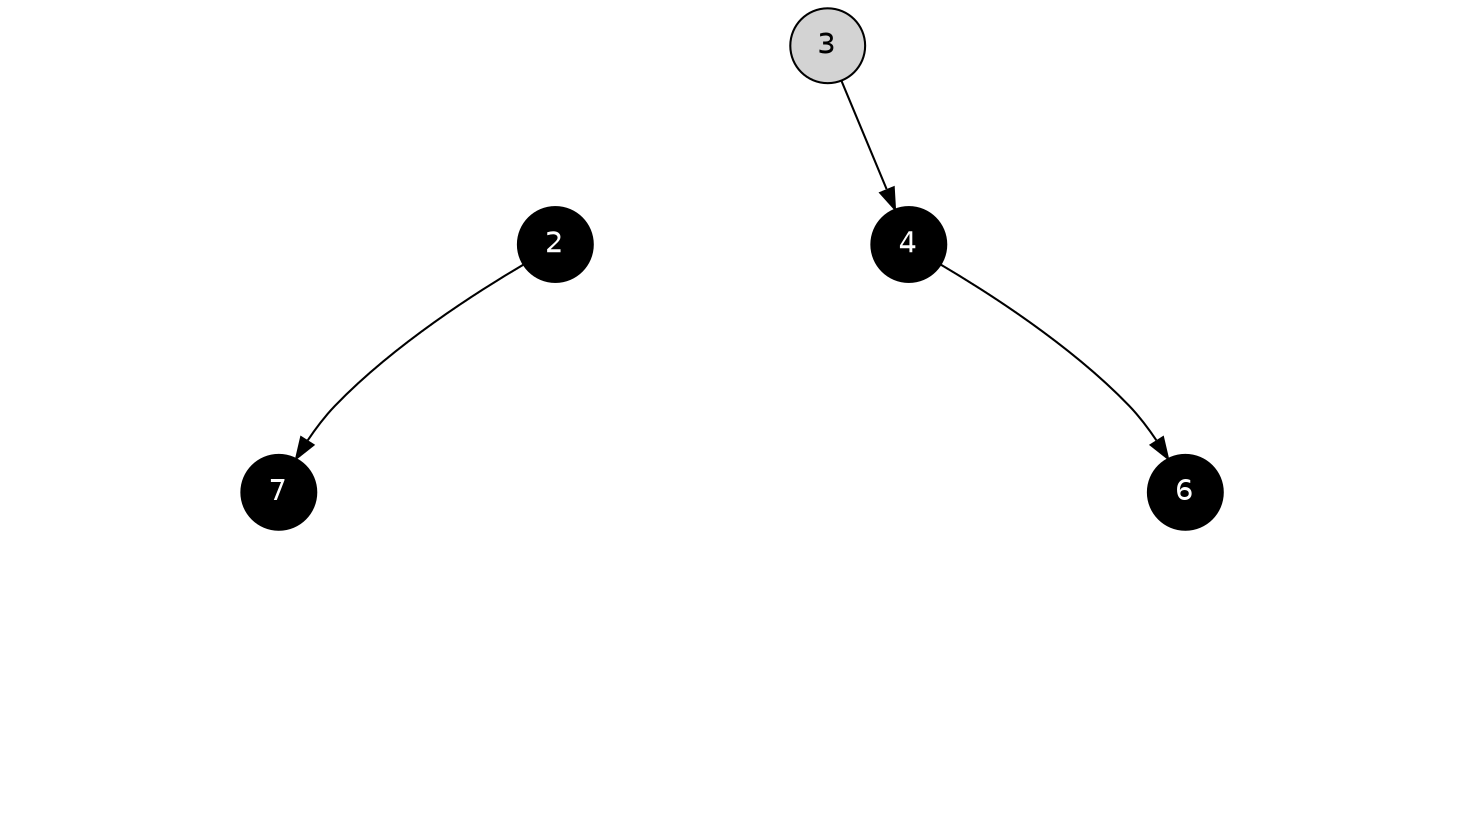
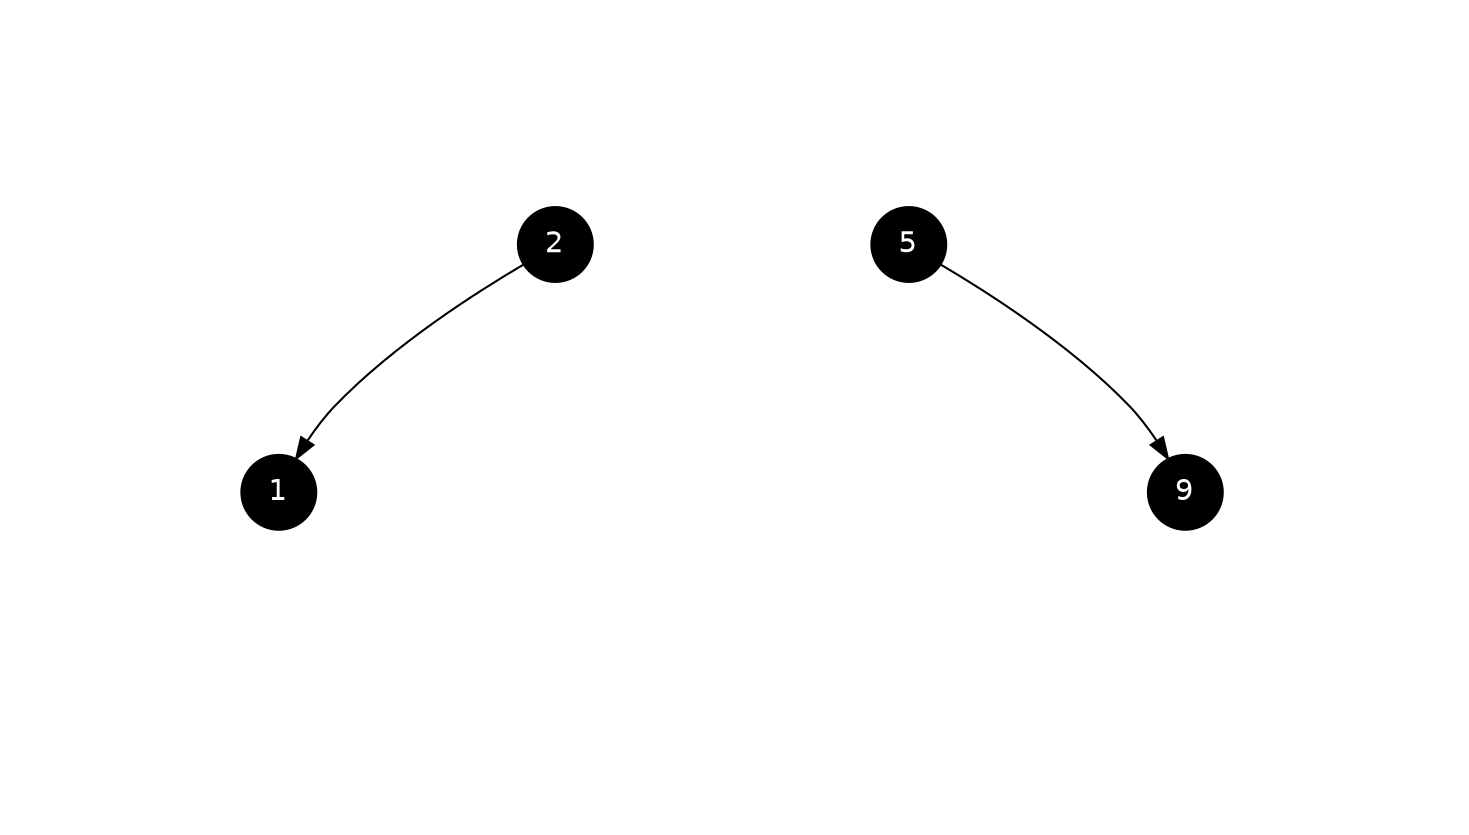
(828, 46) -> none
(909, 245) -> (909, 245)
(279, 492) -> (279, 492)
(1185, 492) -> (1185, 492)
